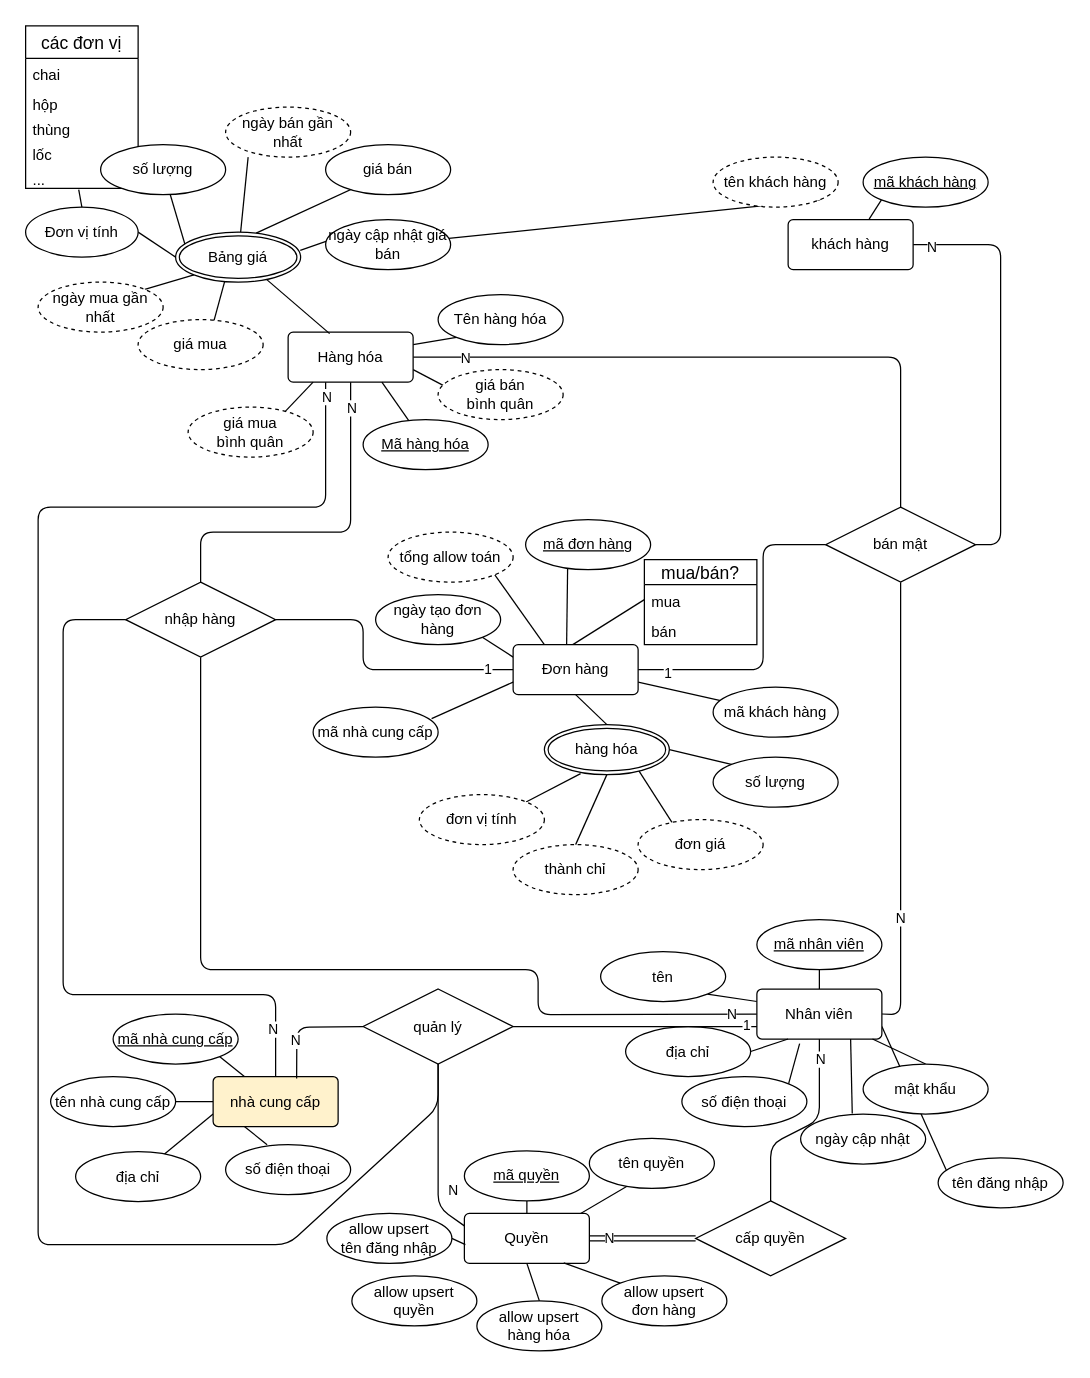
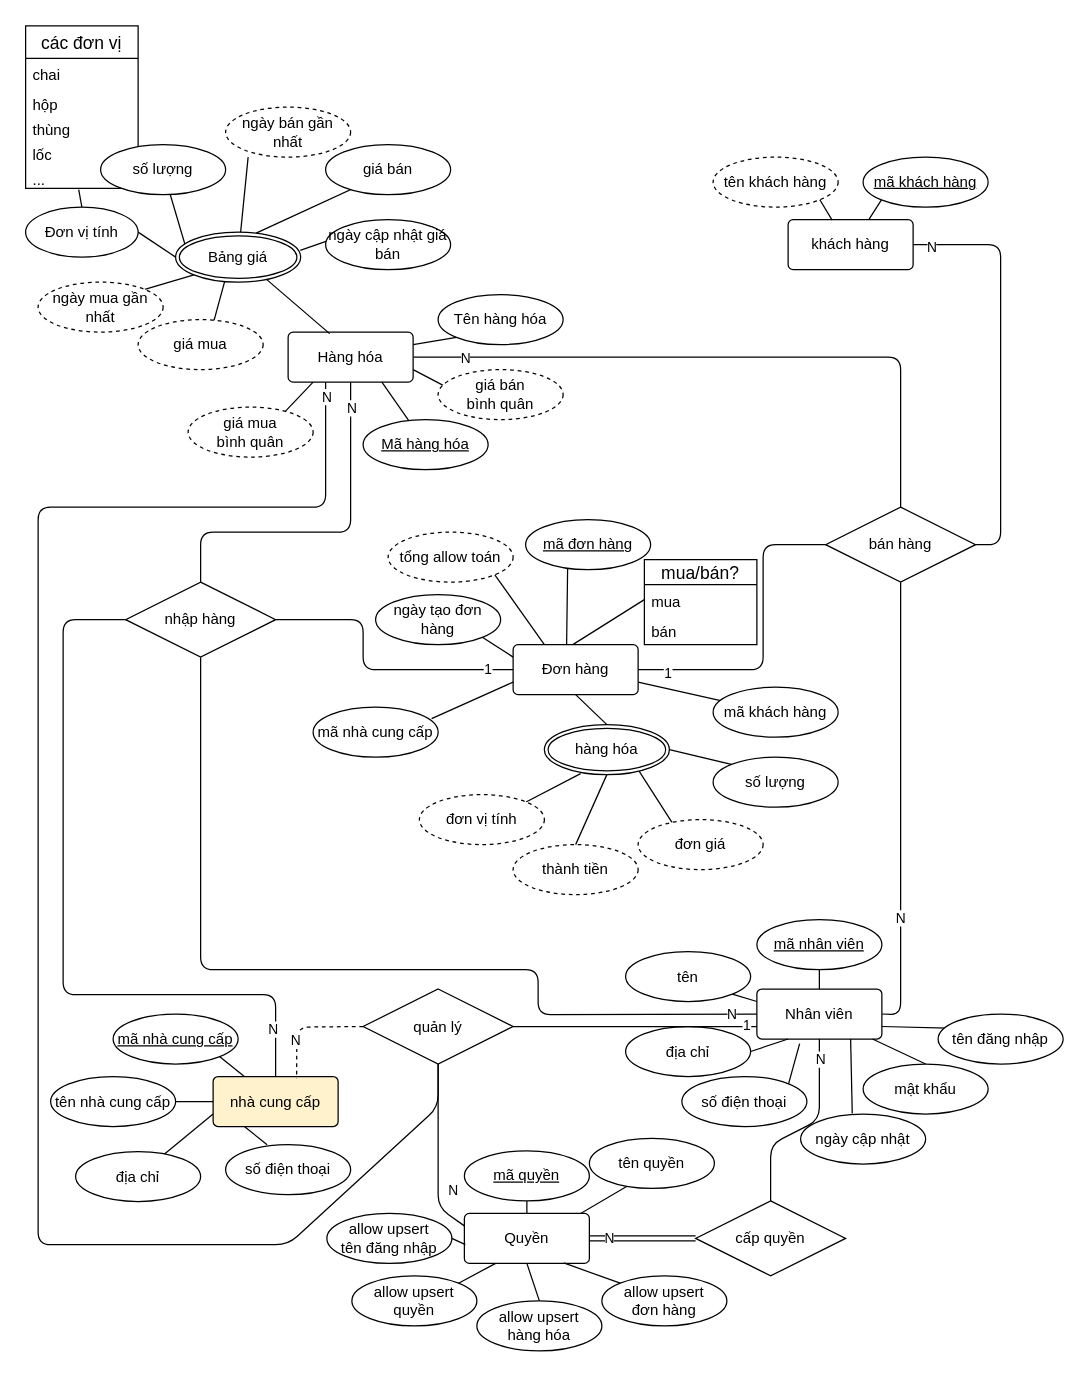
(605, 222) -> (826, 209)
(901, 544) -> (901, 544)
(576, 869) -> (576, 869)
(663, 976) -> (688, 976)
(331, 1027) -> (331, 1027)
(1001, 1183) -> (1001, 1039)
none -> (476, 1274)
